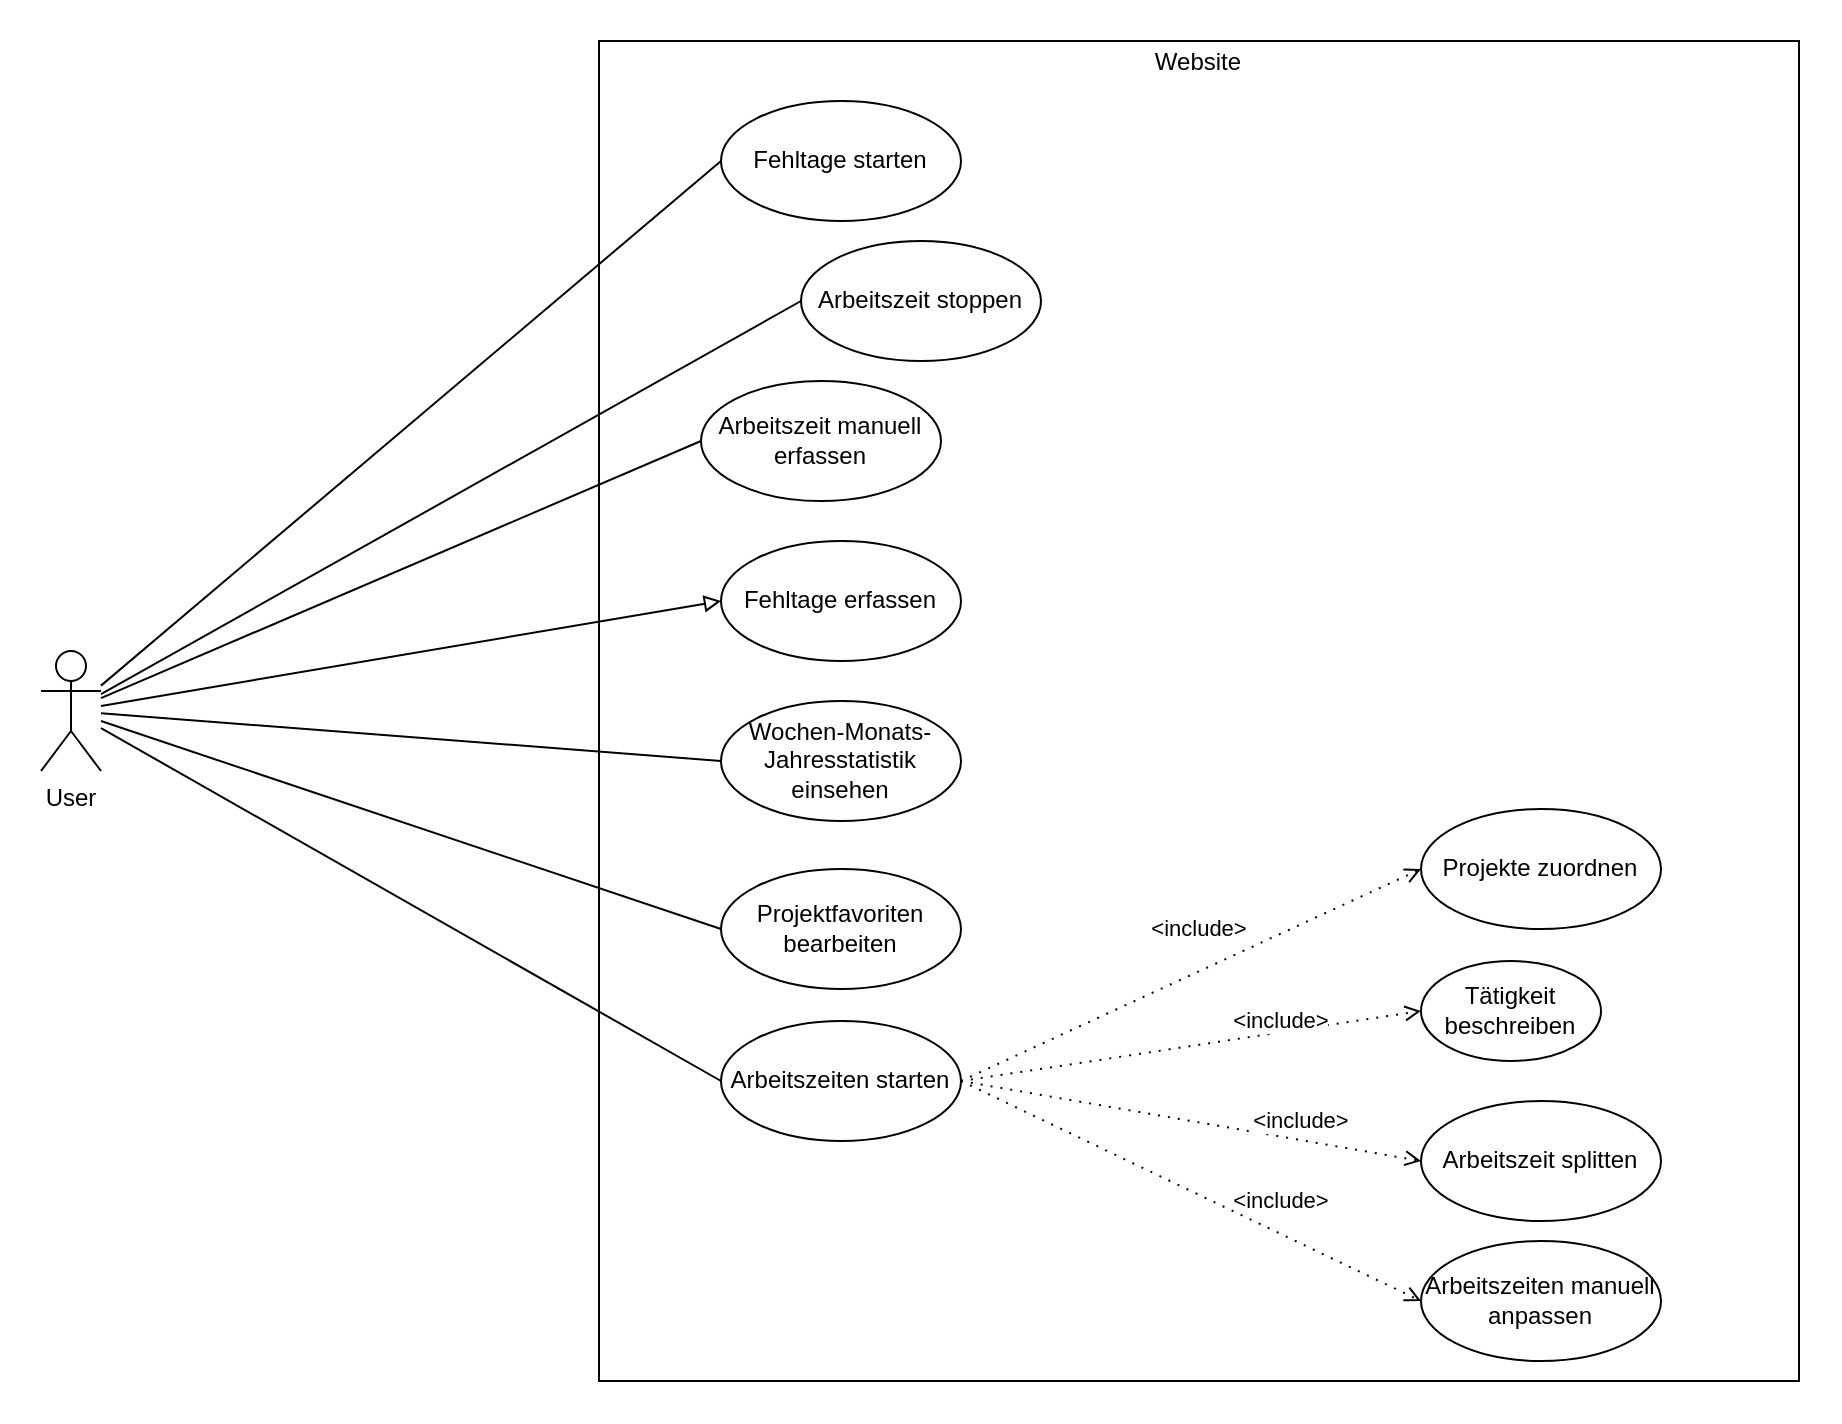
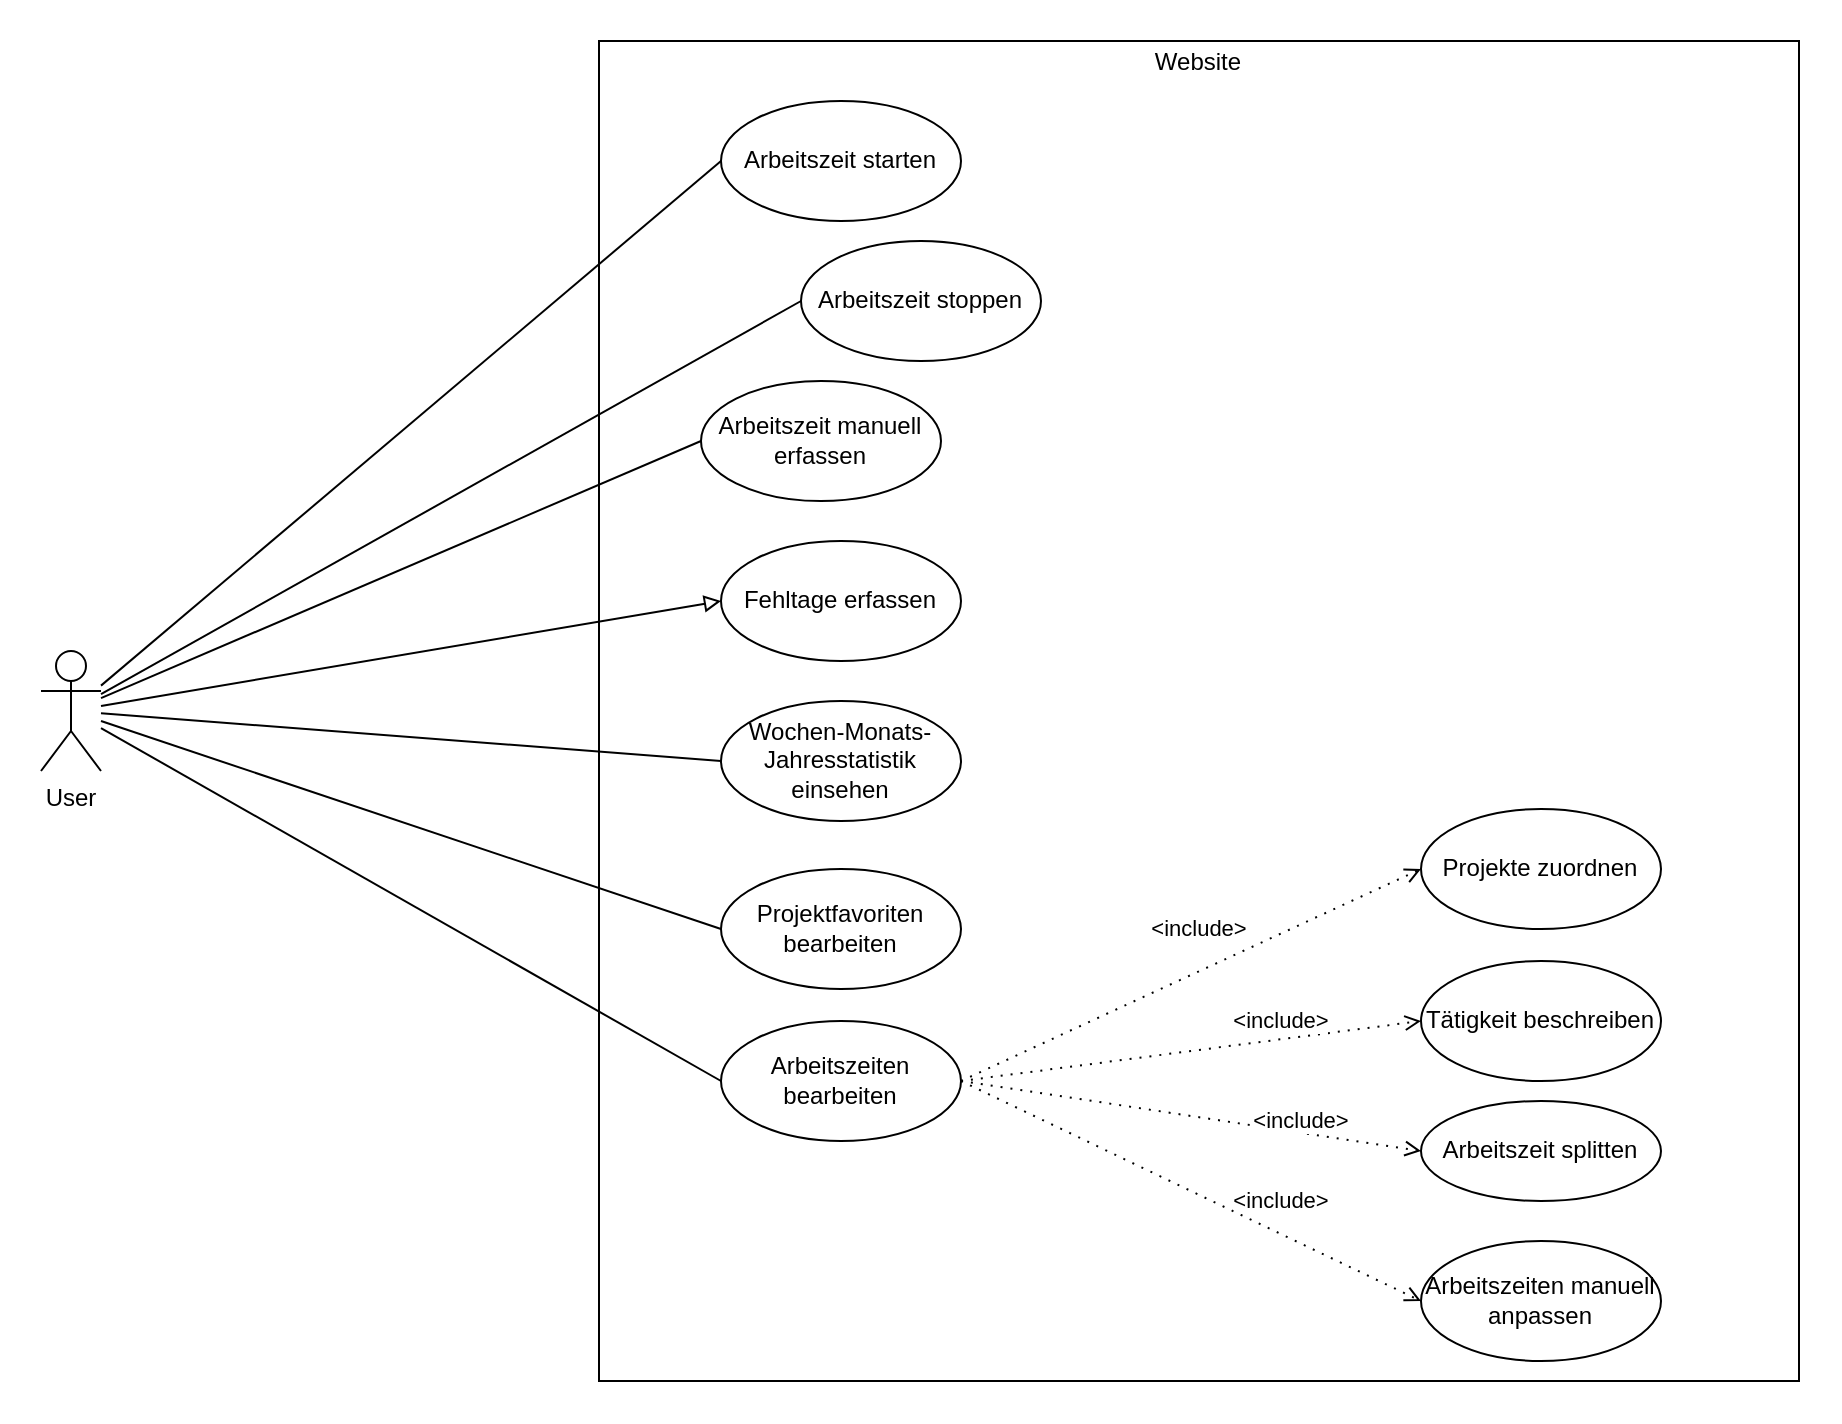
(841, 161) -> (841, 161)
(1511, 1011) -> (1541, 1021)
(841, 1081) -> (841, 1081)
(1541, 1161) -> (1541, 1151)
